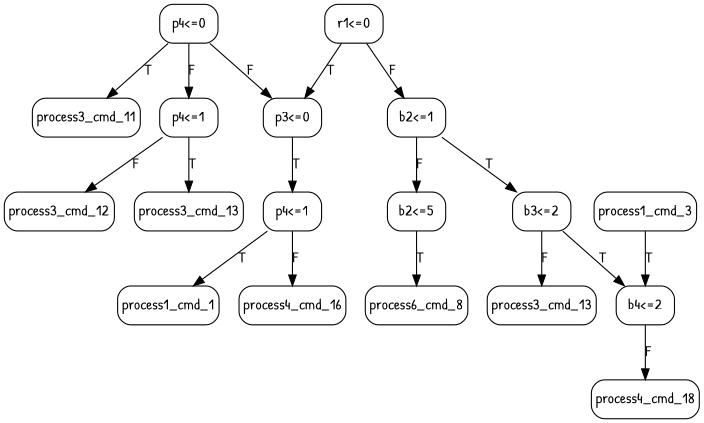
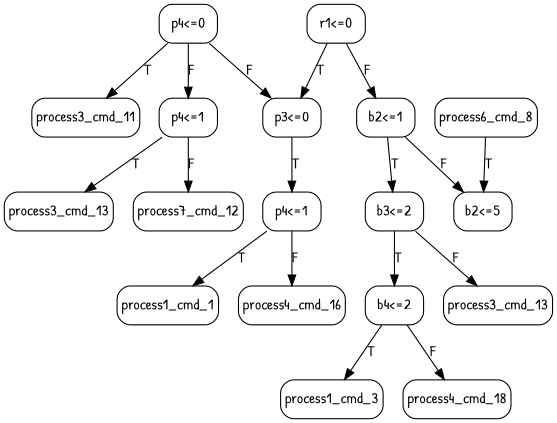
(59, 212) -> (188, 212)
(417, 253) -> (485, 159)
(645, 253) -> (366, 348)
